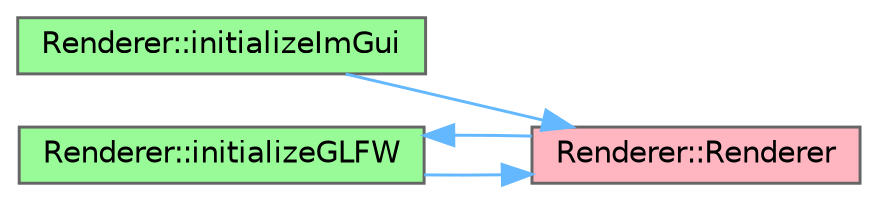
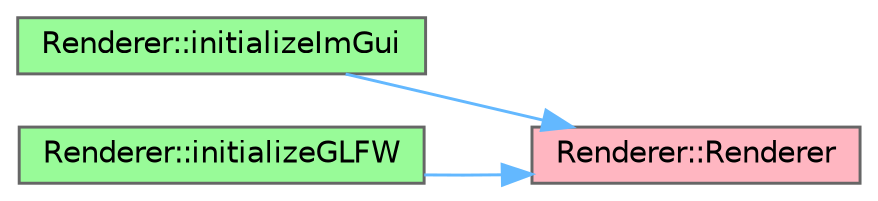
(493, 135) -> none
